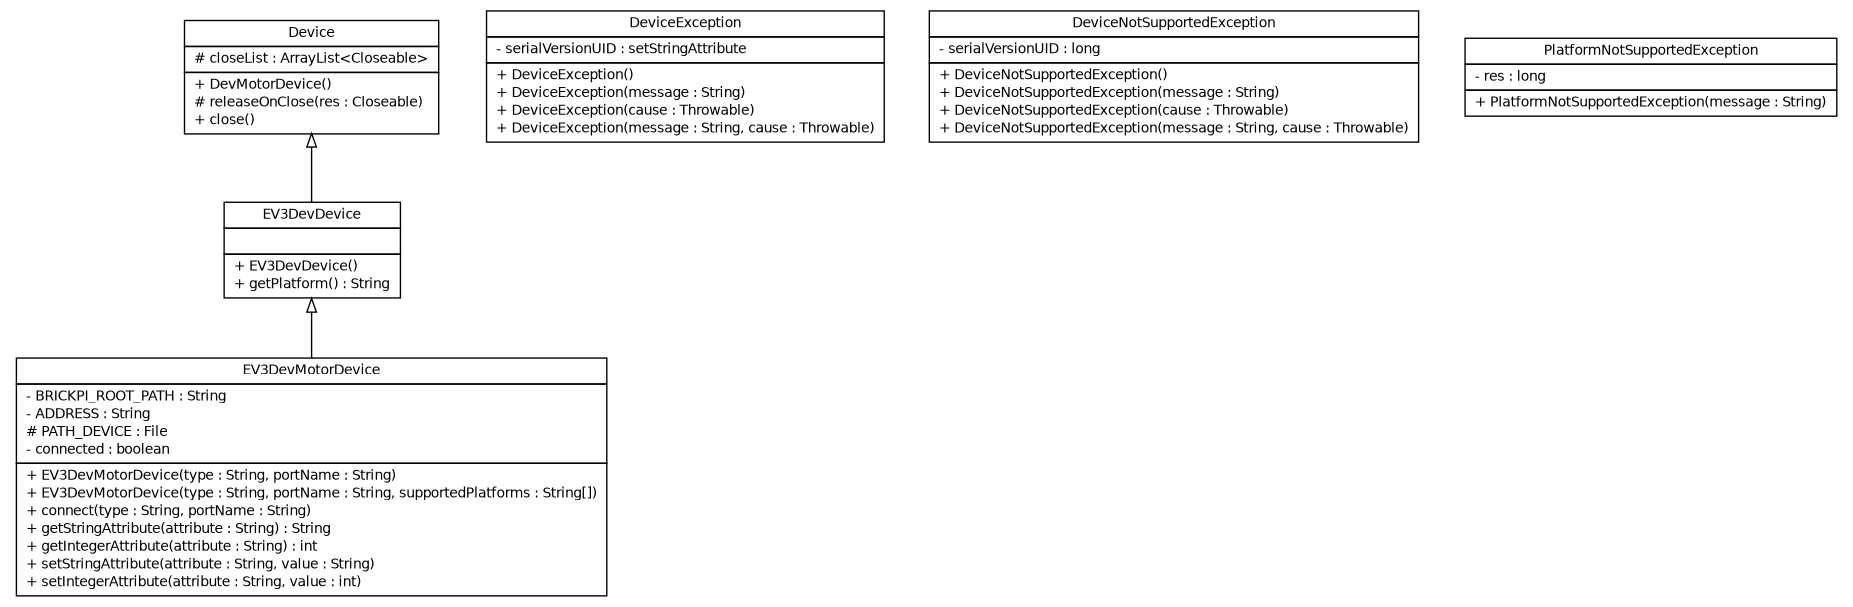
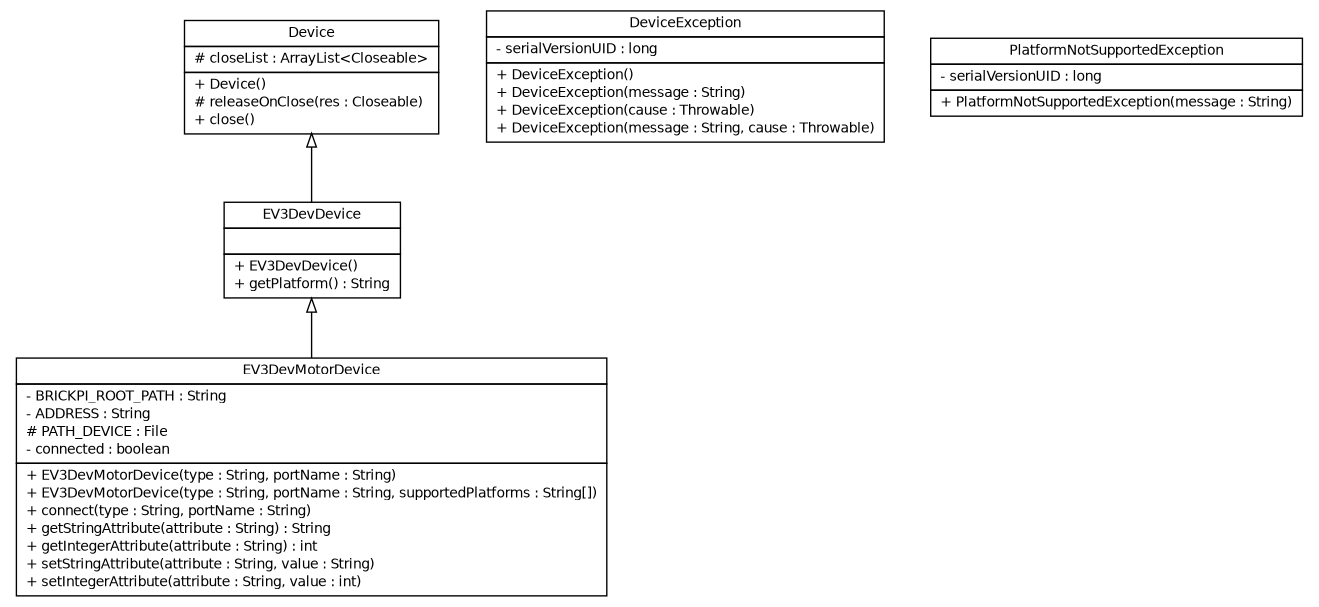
(622, 49) -> (577, 49)
(1174, 77) -> none
(1510, 77) -> (1021, 77)
(263, 85) -> (230, 85)
